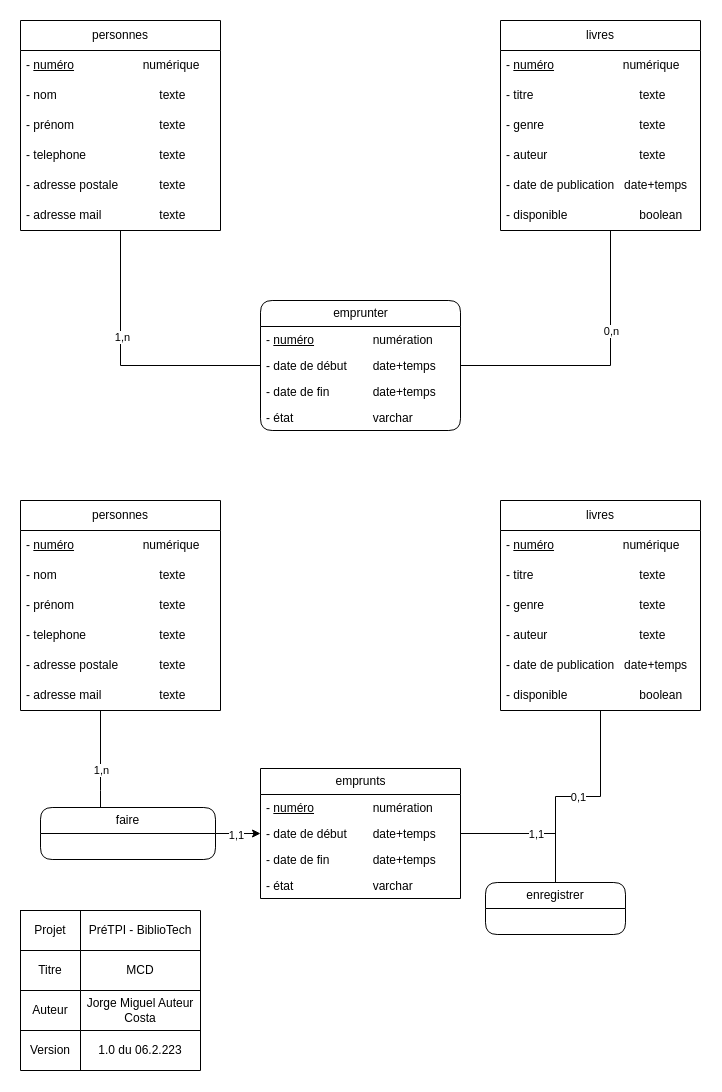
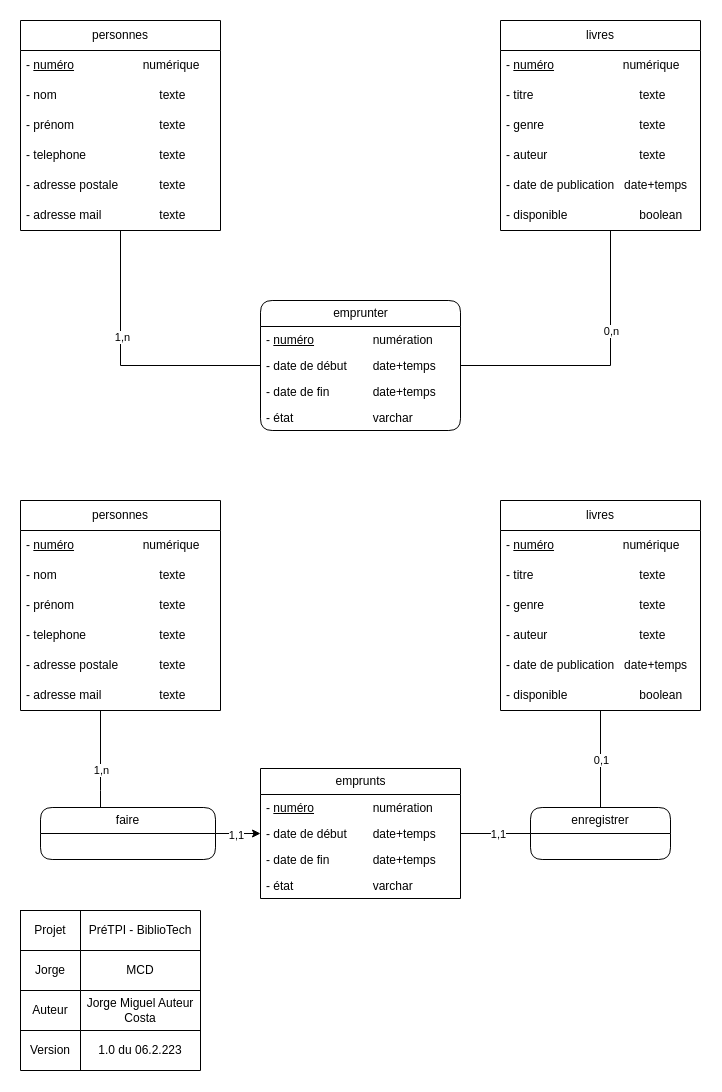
(556, 909) -> (601, 834)
(51, 971) -> (51, 971)
